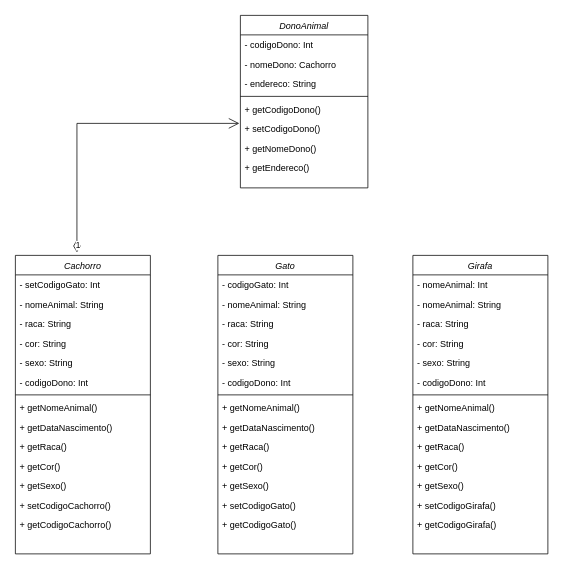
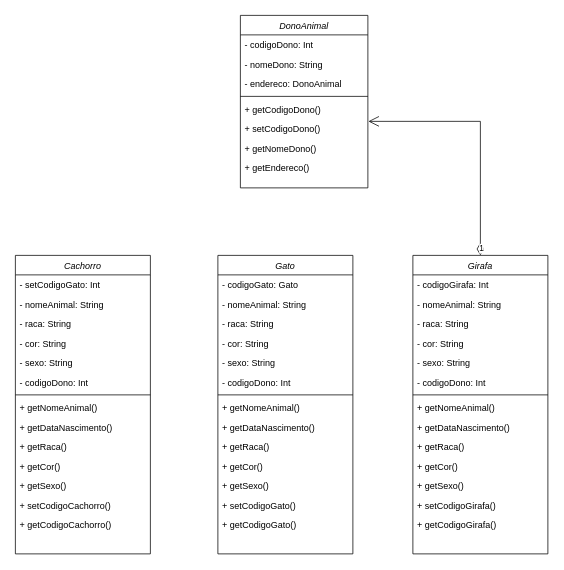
(291, 65) -> (285, 65)
(285, 84) -> (294, 84)
(98, 123) -> none
none -> (480, 127)
(260, 285) -> (263, 285)
(454, 285) -> (459, 285)
